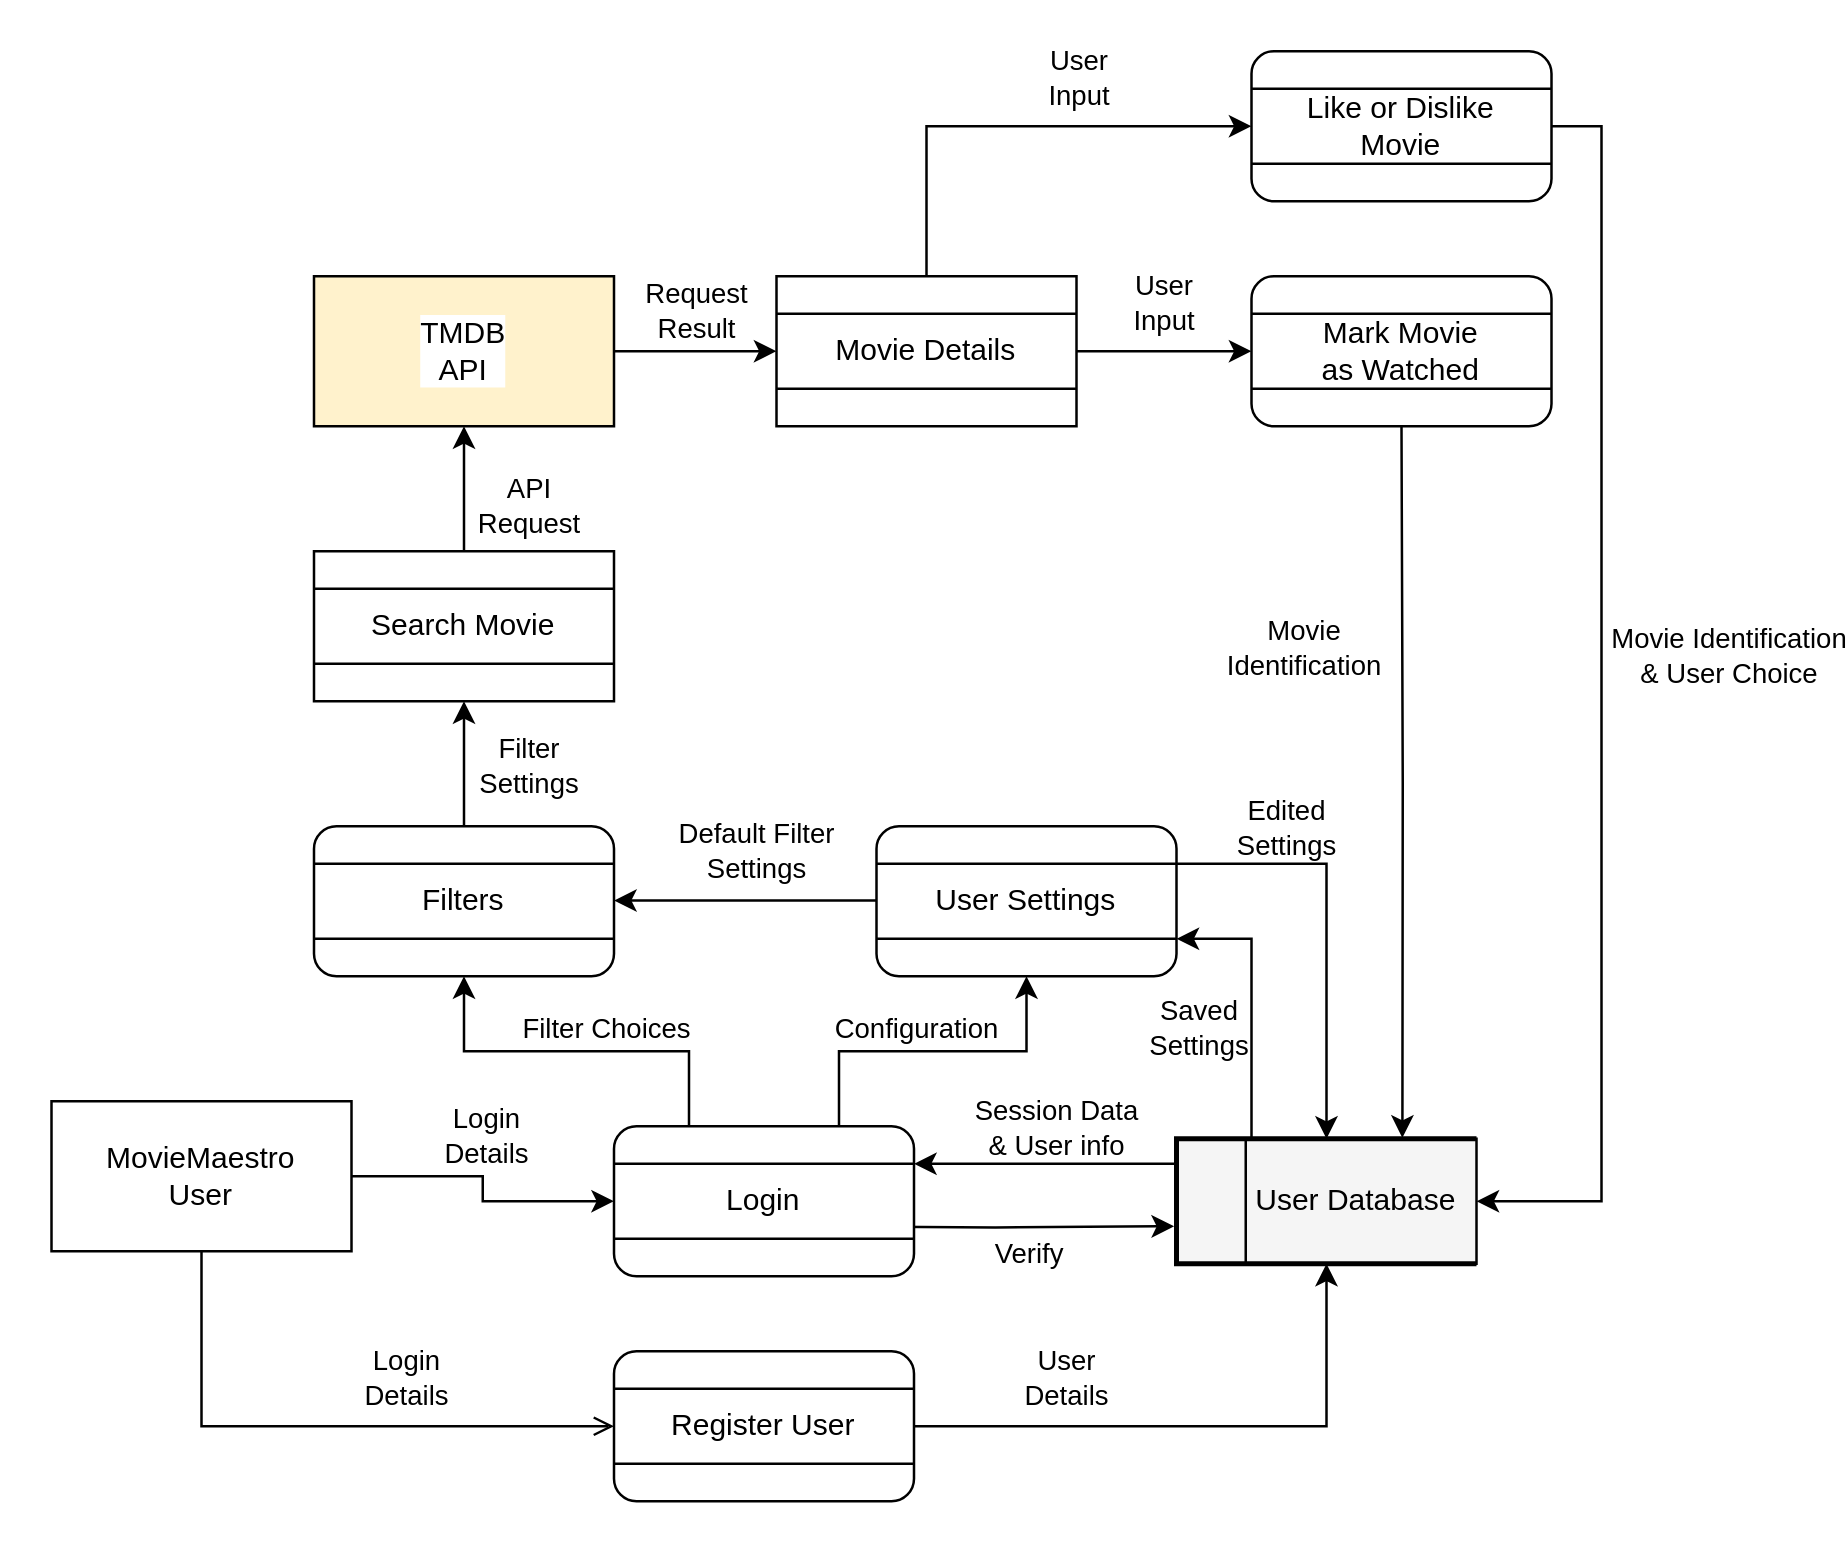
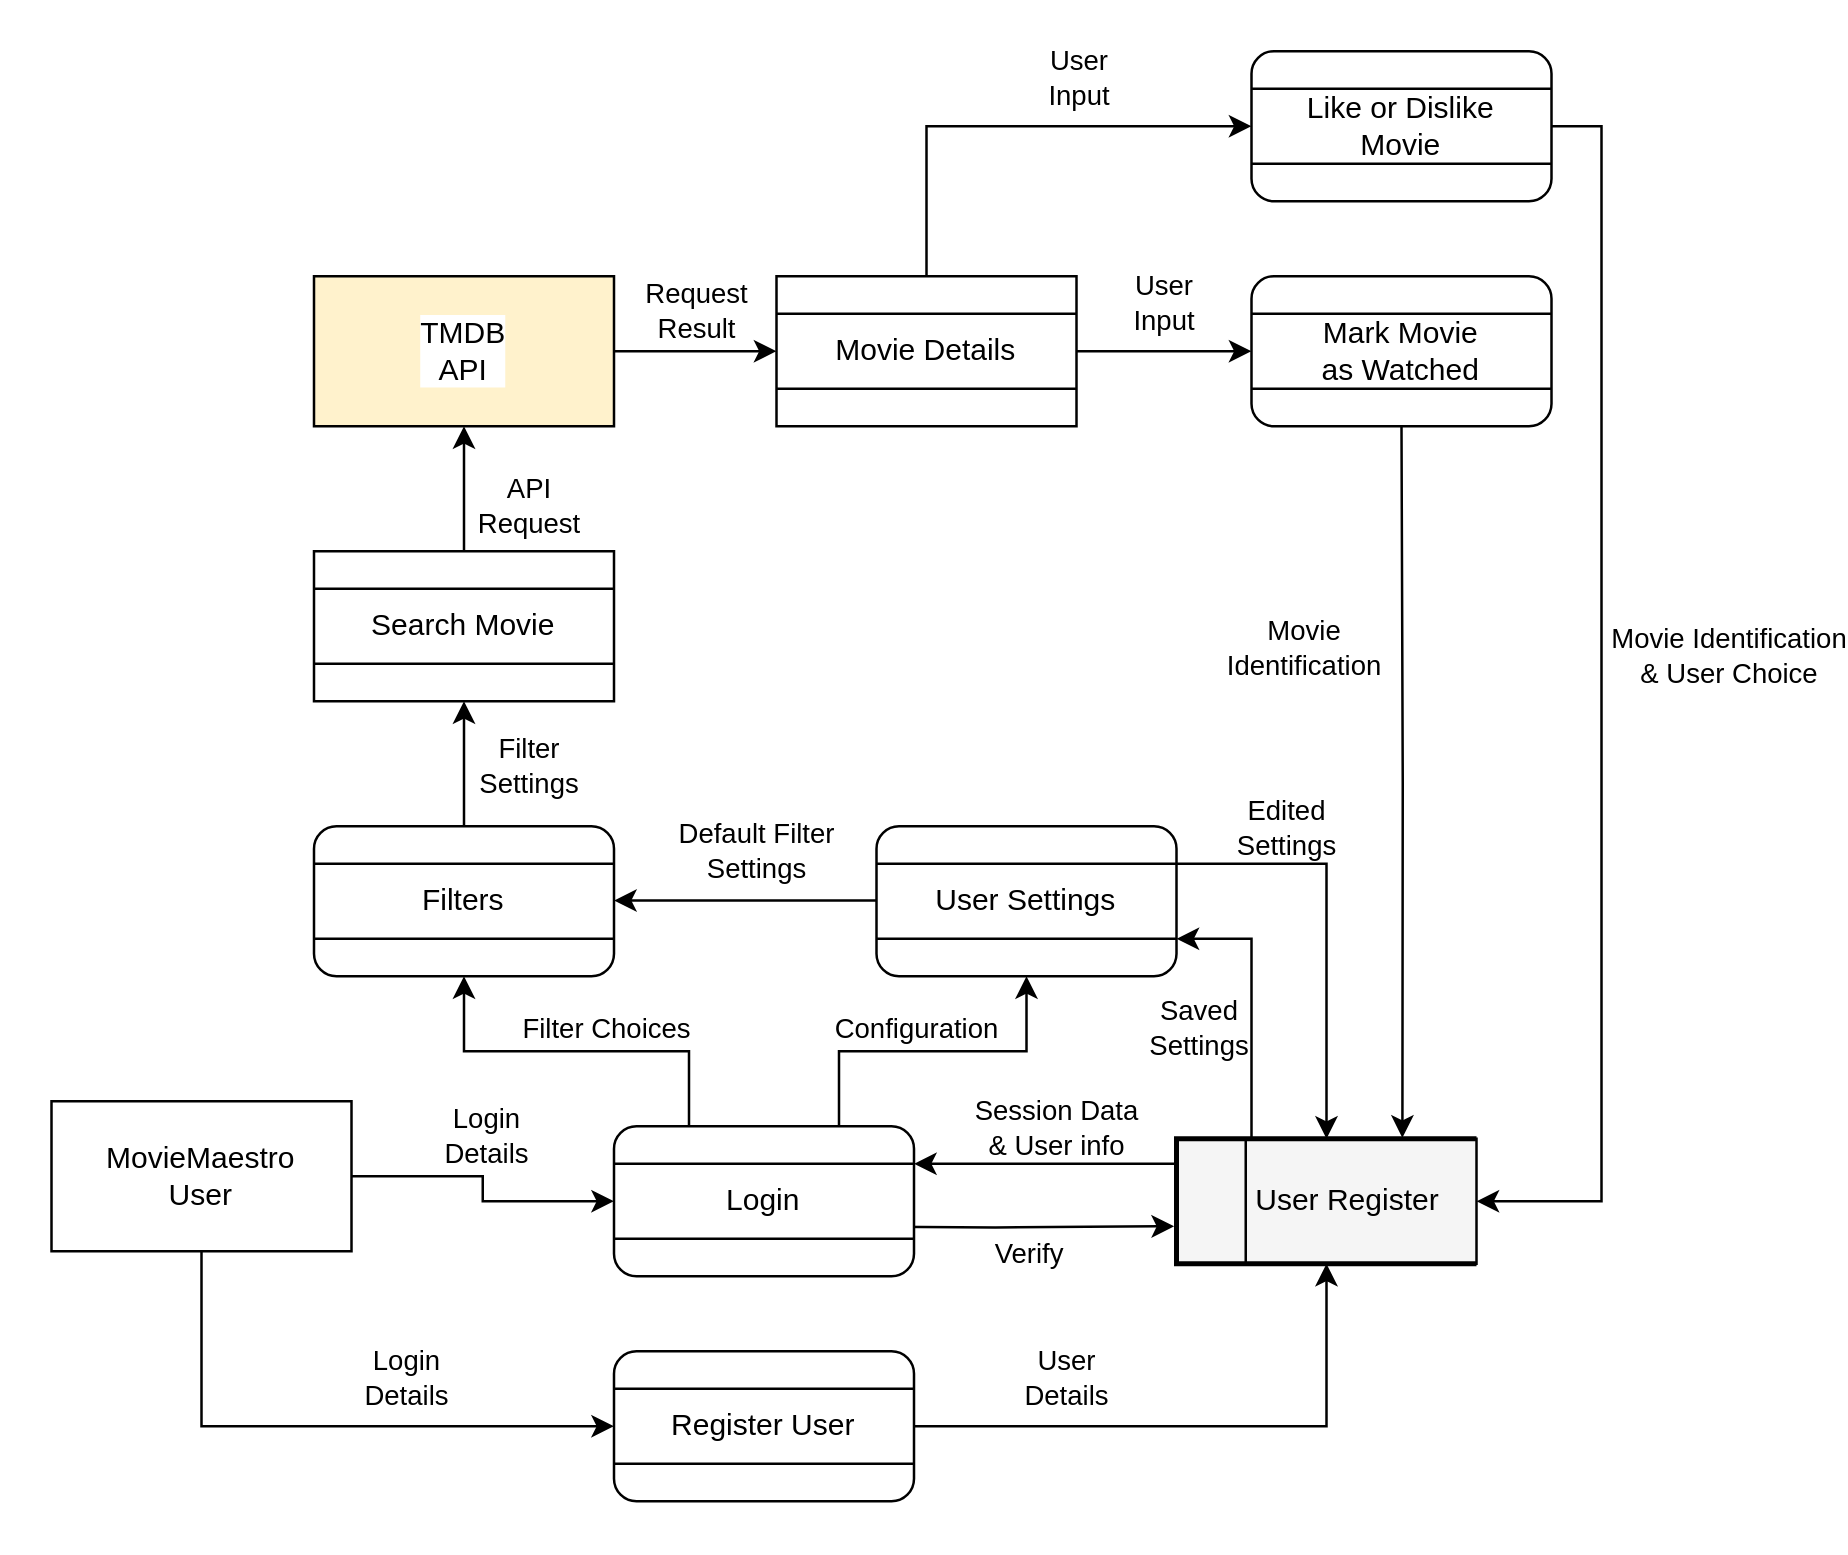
(1287, 1201) -> (1283, 1201)
(600, 1426) -> (596, 1426)
